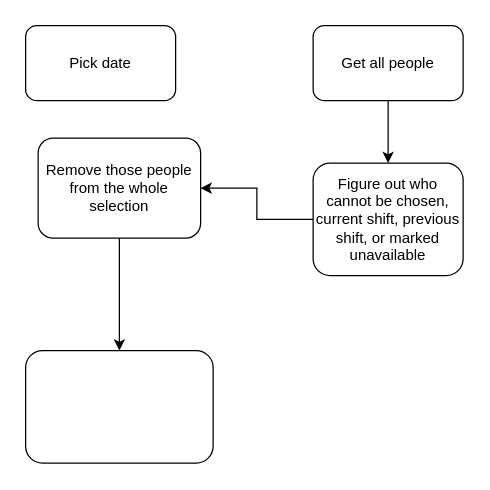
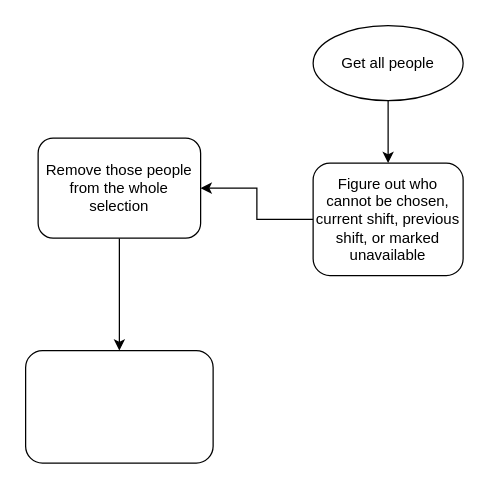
(101, 63) -> none
(388, 63) -> (388, 63)
